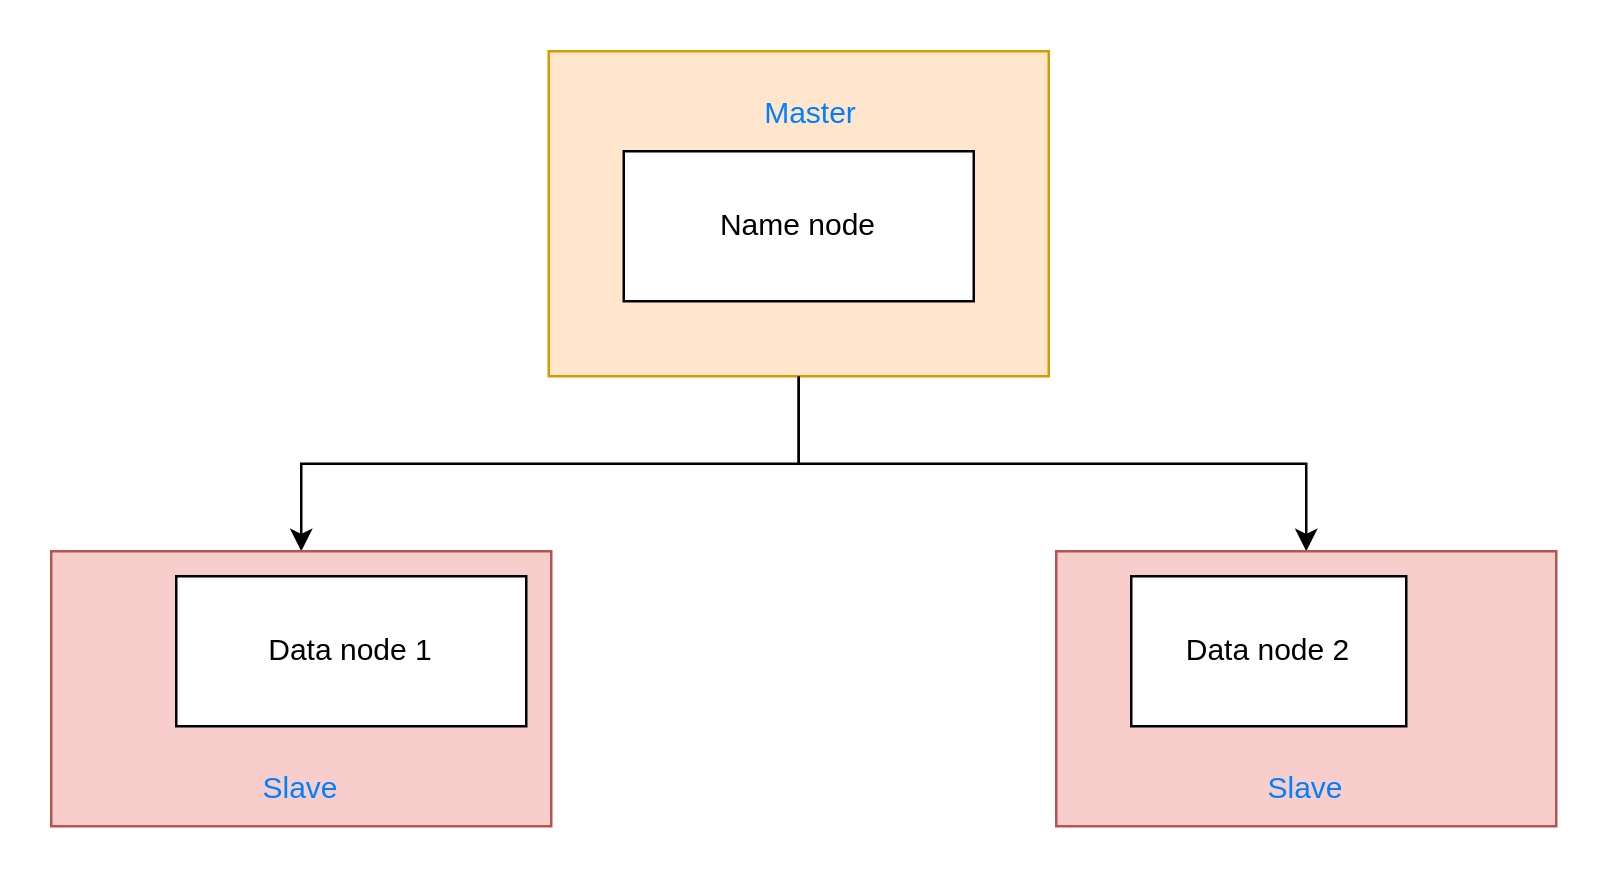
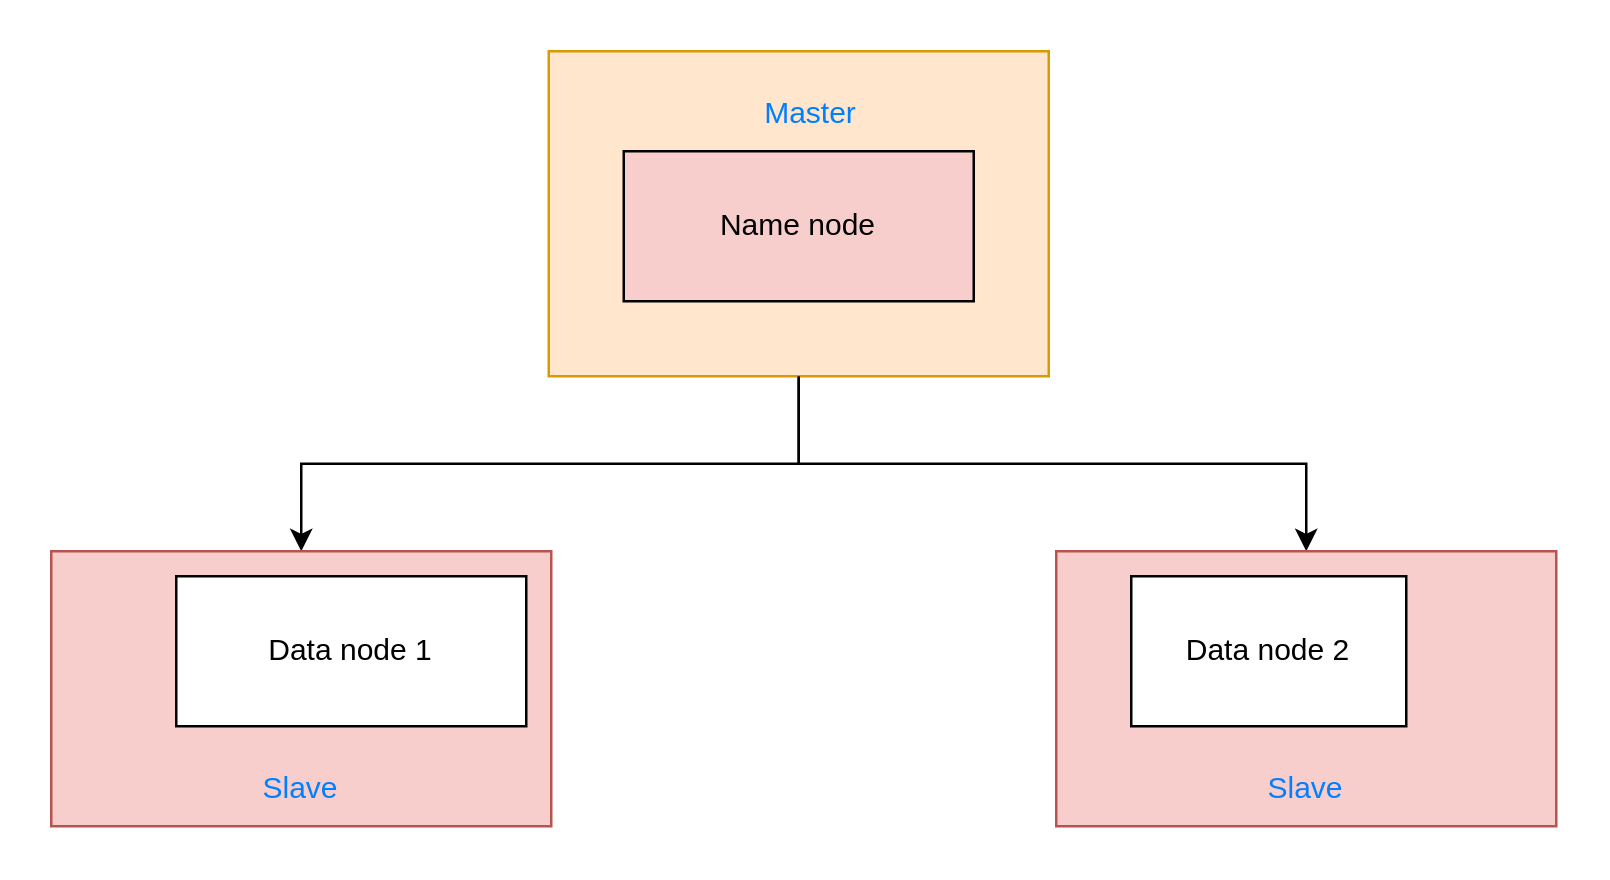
(799, 226) -> (799, 226)
